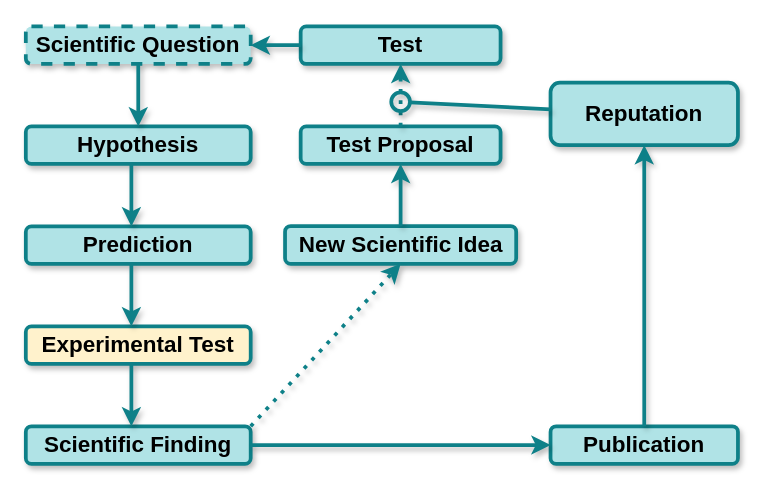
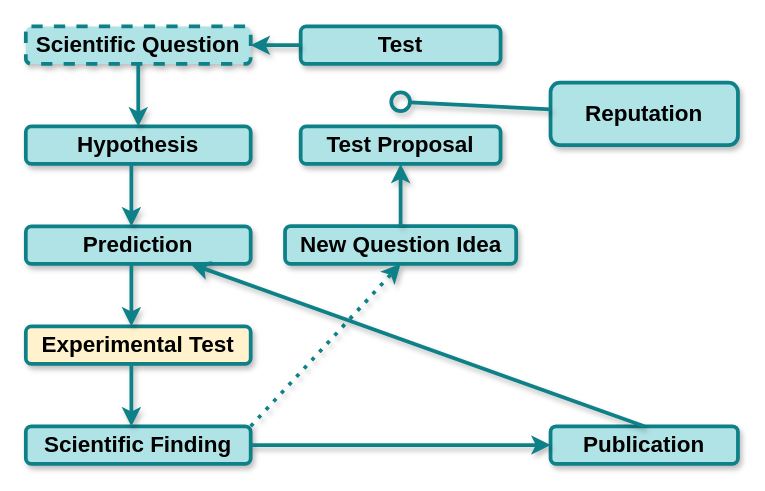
(401, 101) -> none
(401, 246) -> (401, 246)
(644, 291) -> (422, 347)
